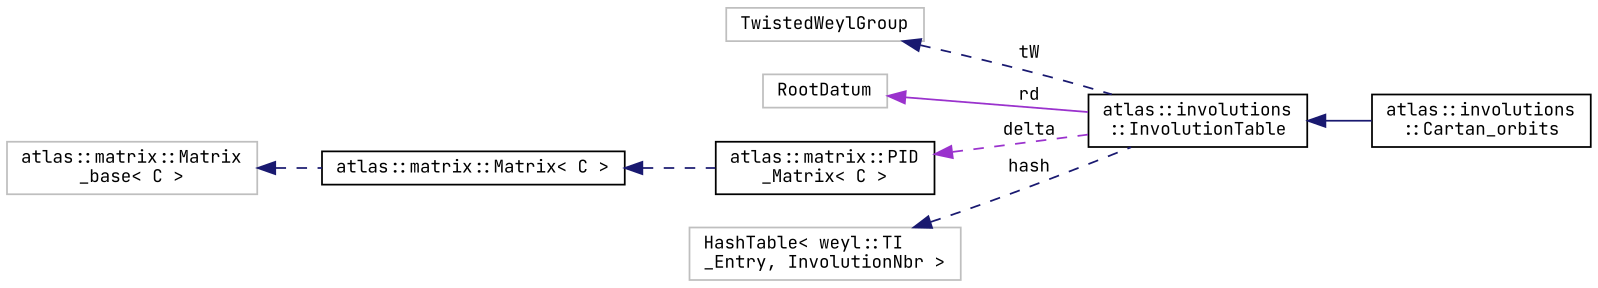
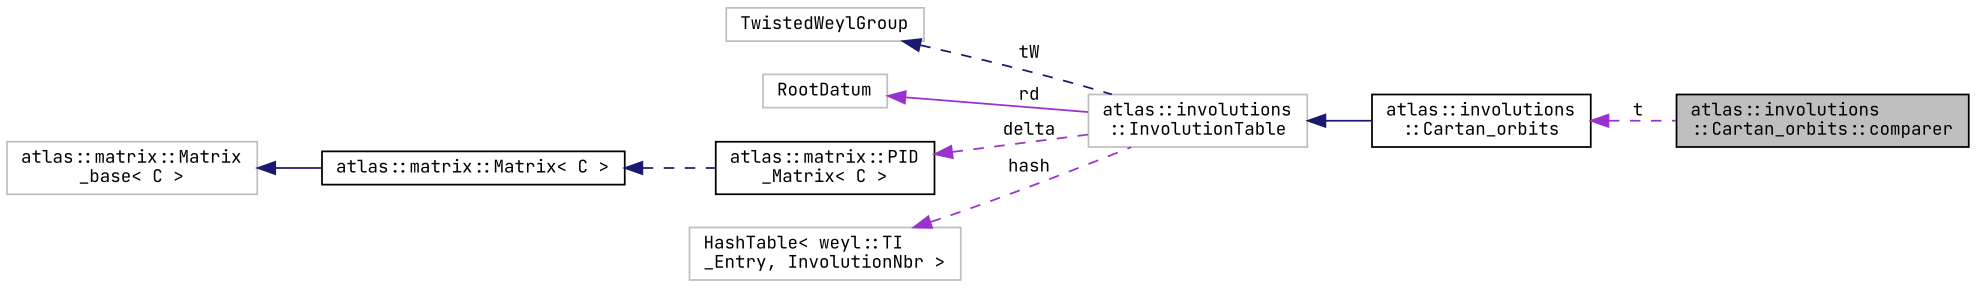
(1198, 121) -> (1198, 121)
none -> (1823, 121)
(299, 168) -> (299, 168)
(1031, 186) -> (1031, 186)
